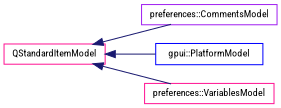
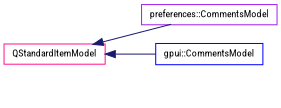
(209, 54) -> (209, 54)
(209, 94) -> none
